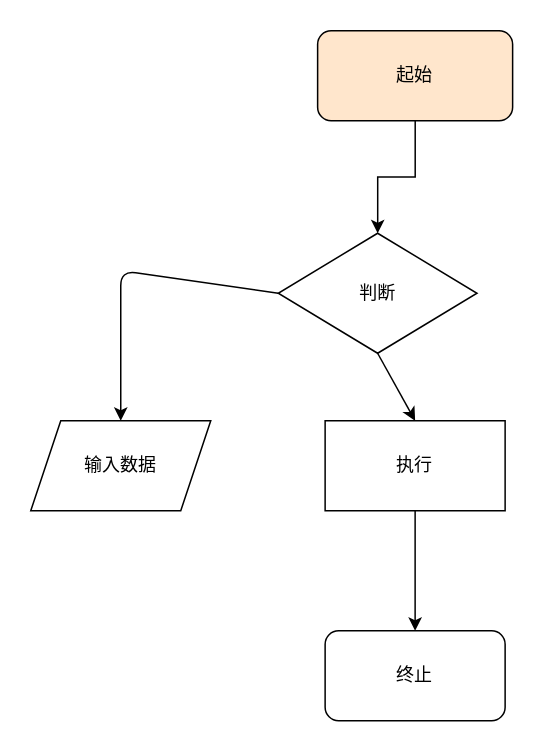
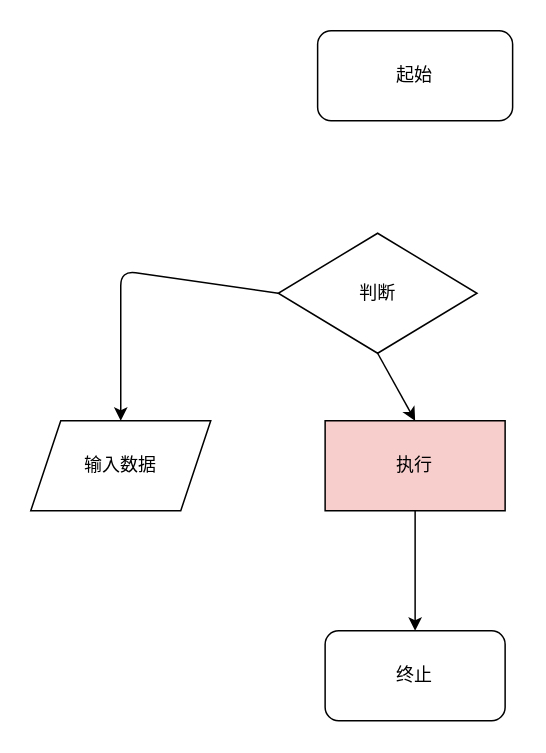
(415, 76) -> (415, 76)
(402, 177) -> none
(415, 466) -> (415, 466)
